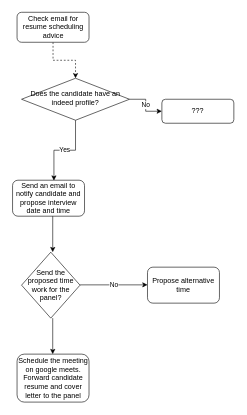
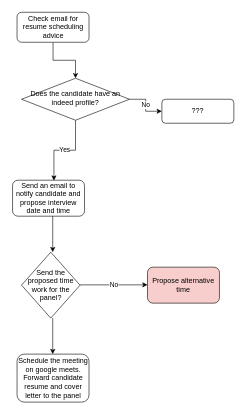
(62, 60) -> (62, 60)
(183, 285) -> (183, 285)
